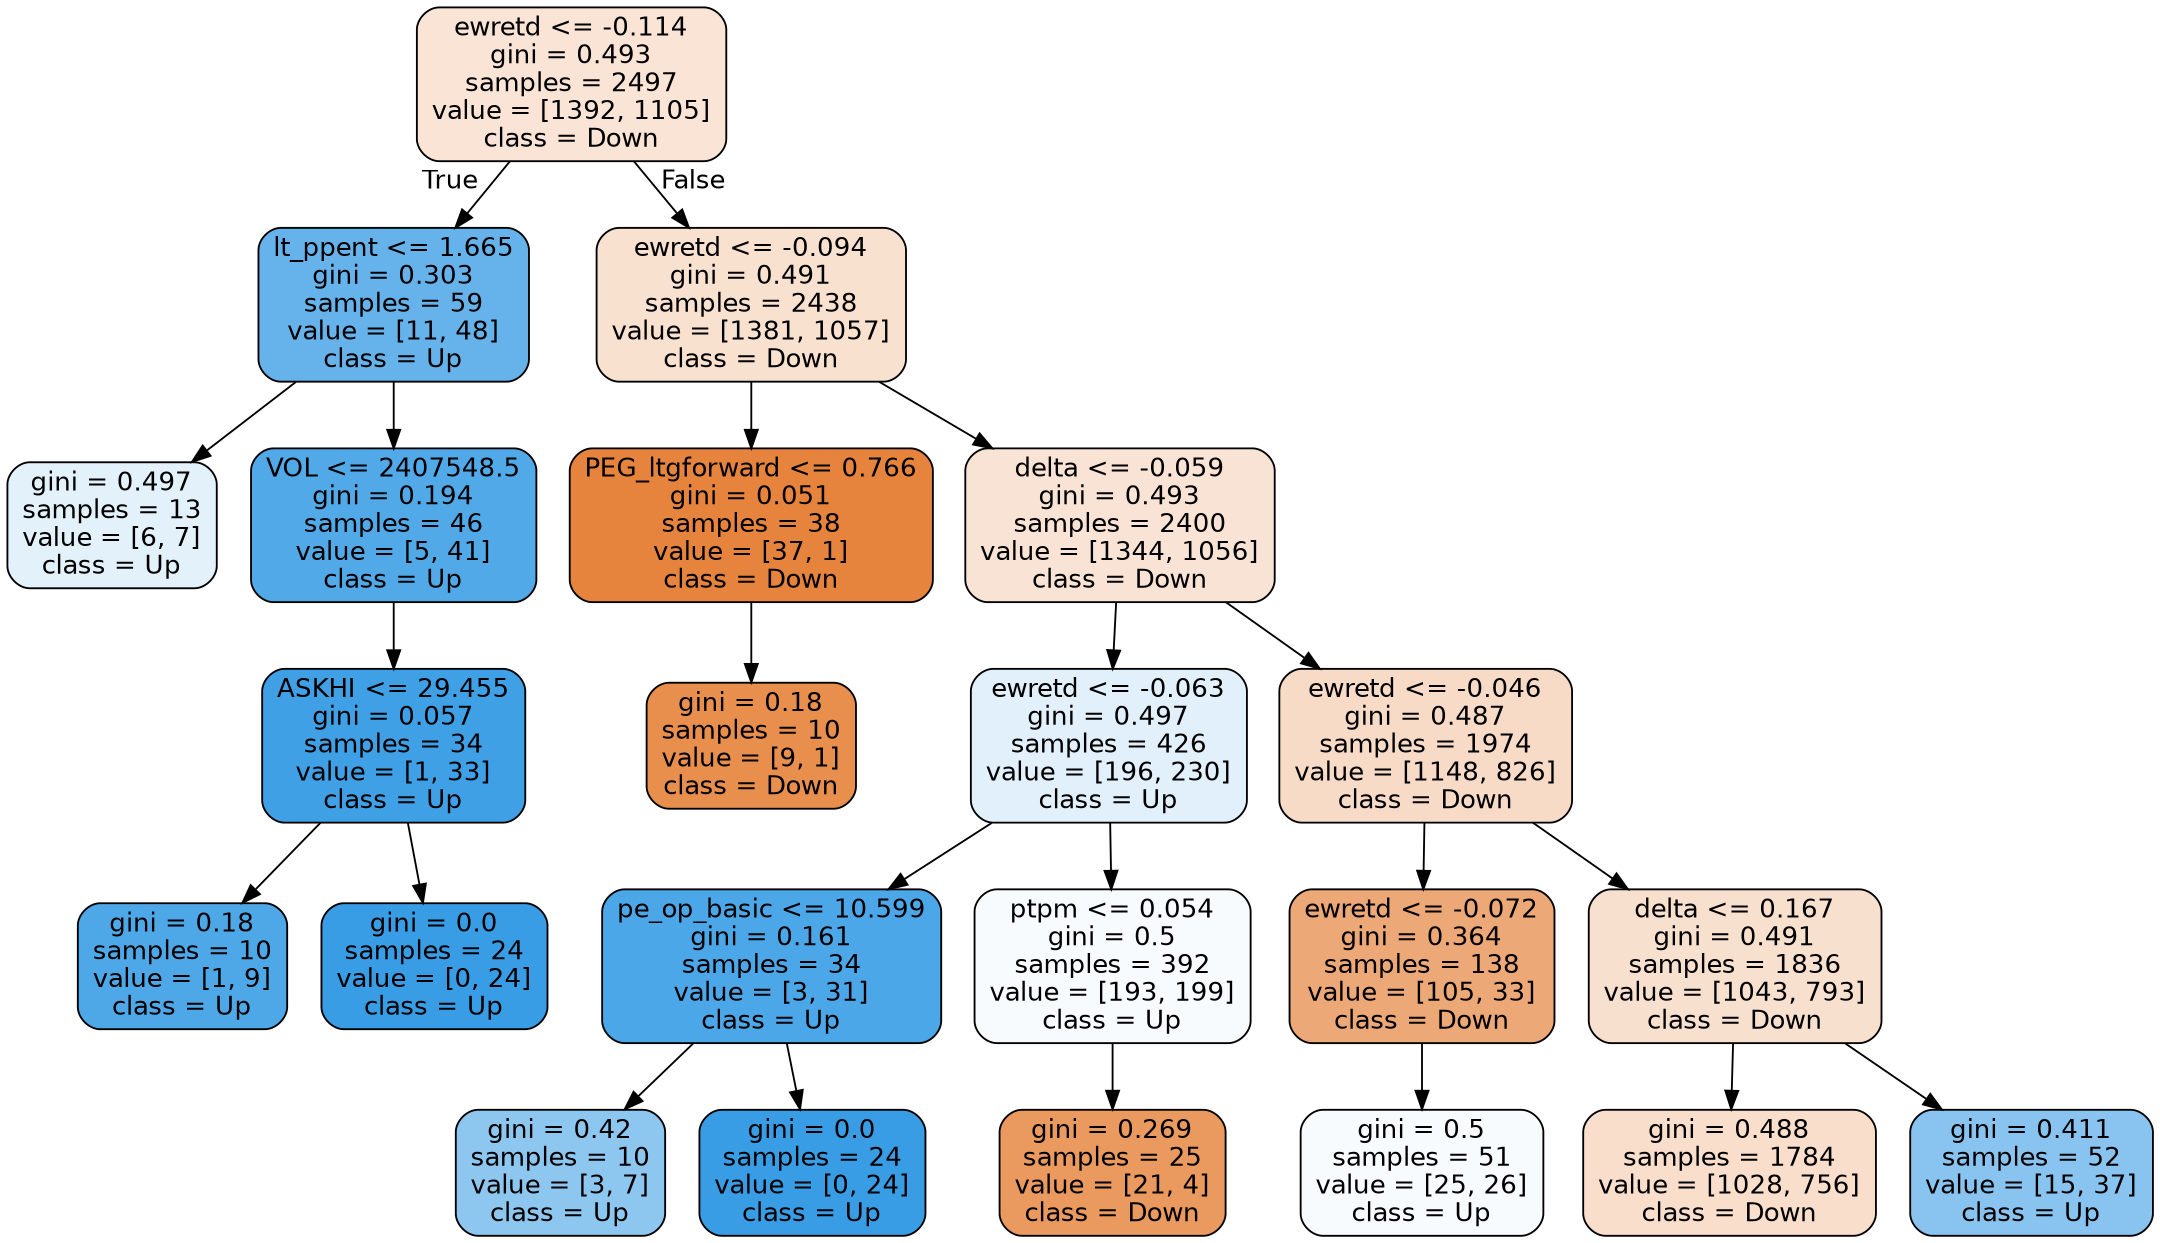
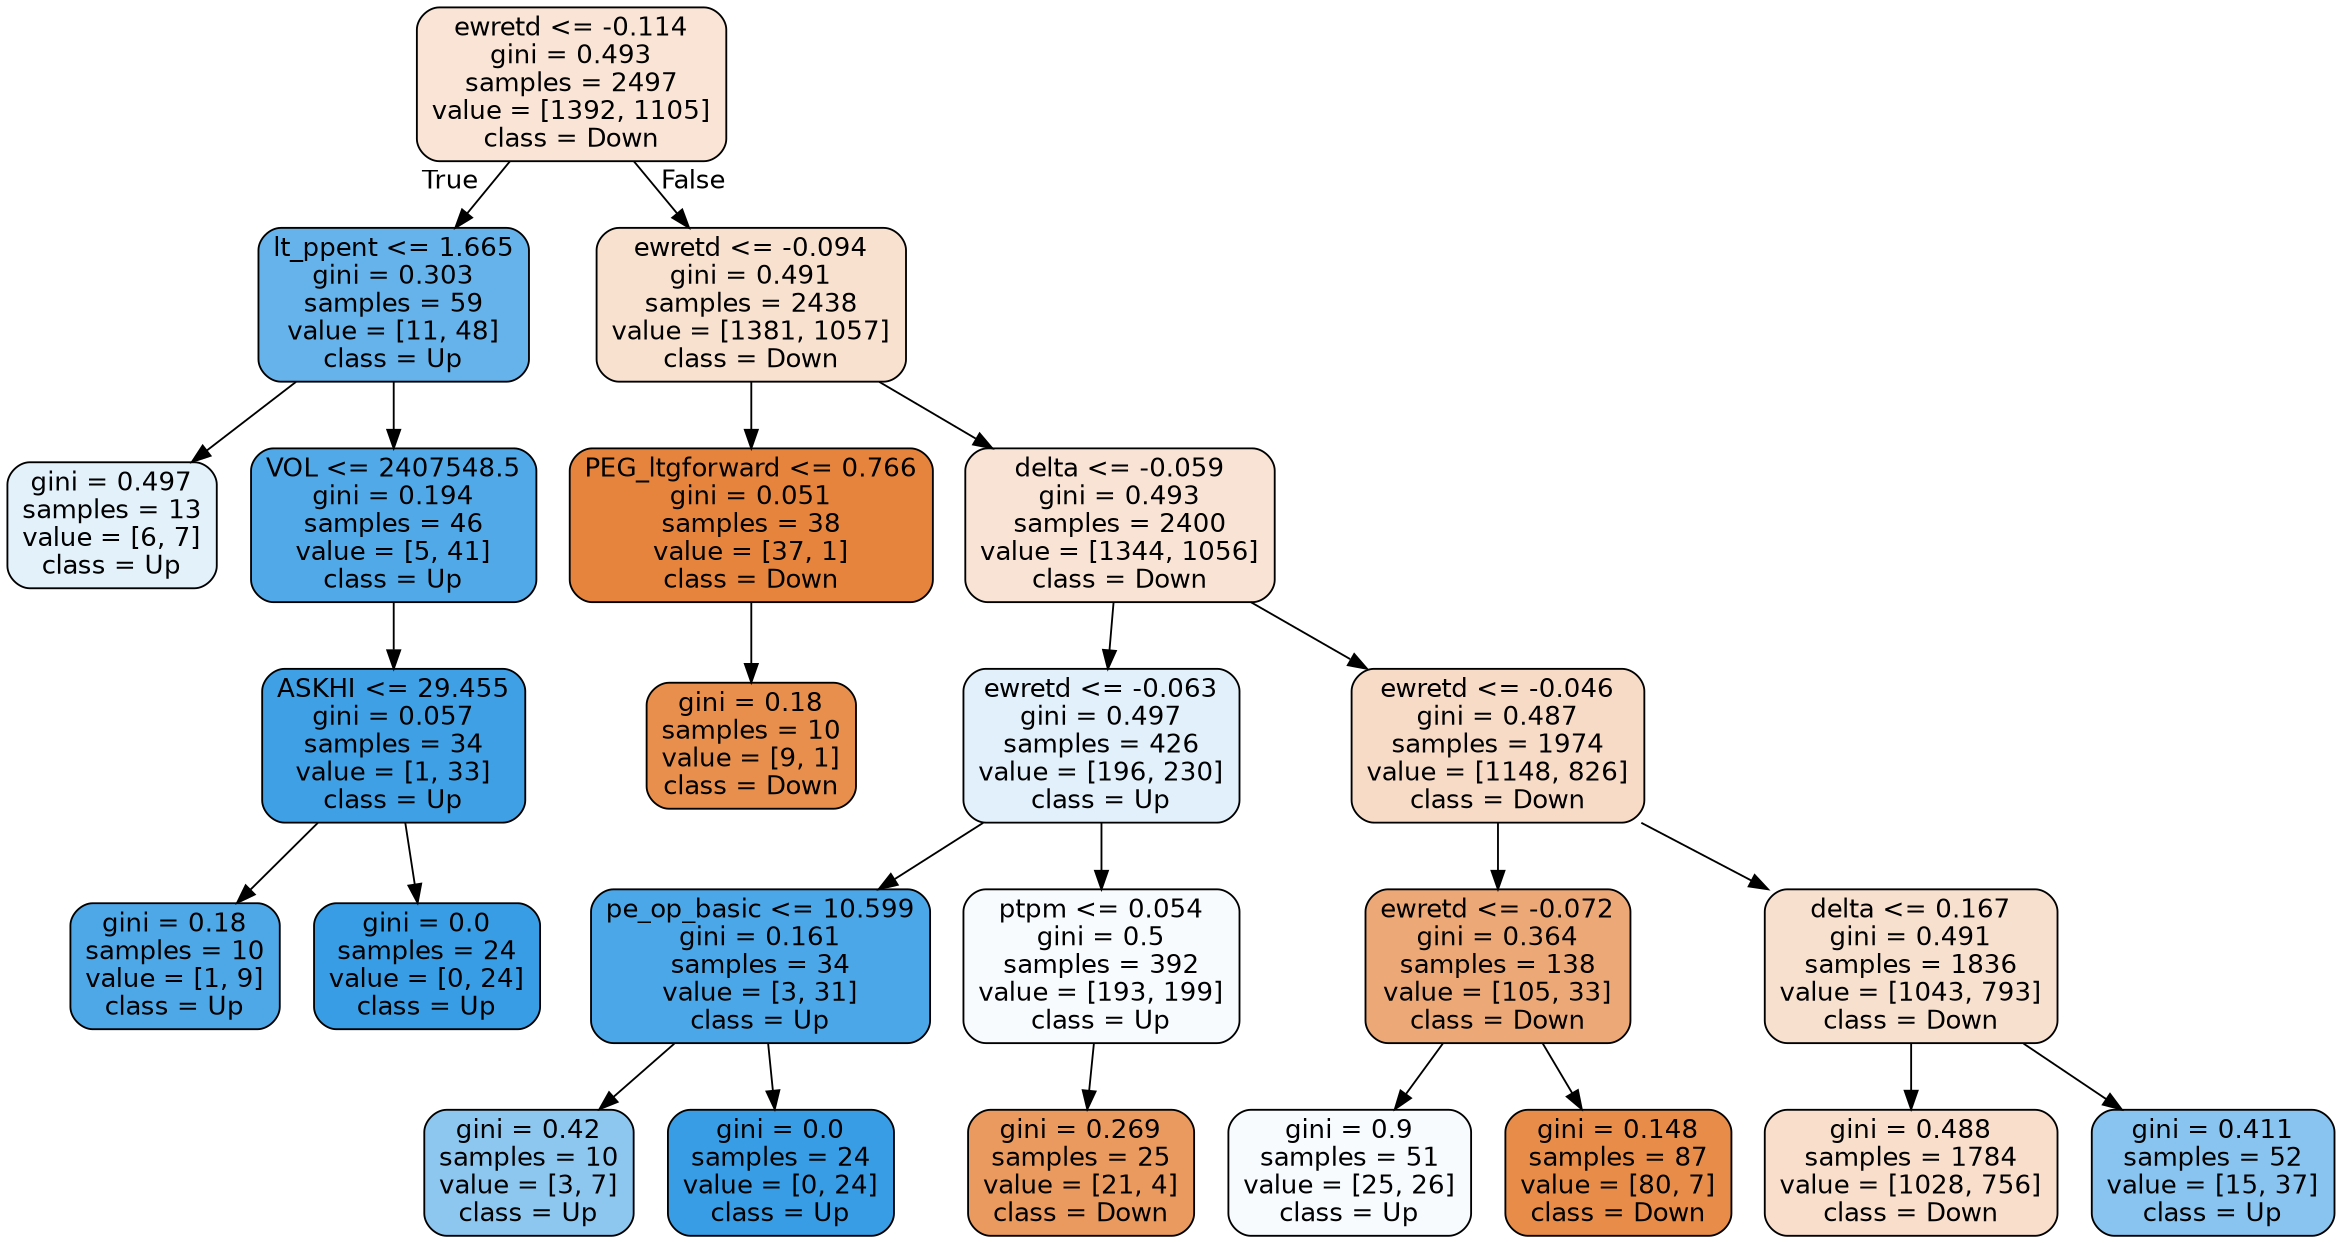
(1422, 1173) -> (1350, 1173)
none -> (1618, 1173)
